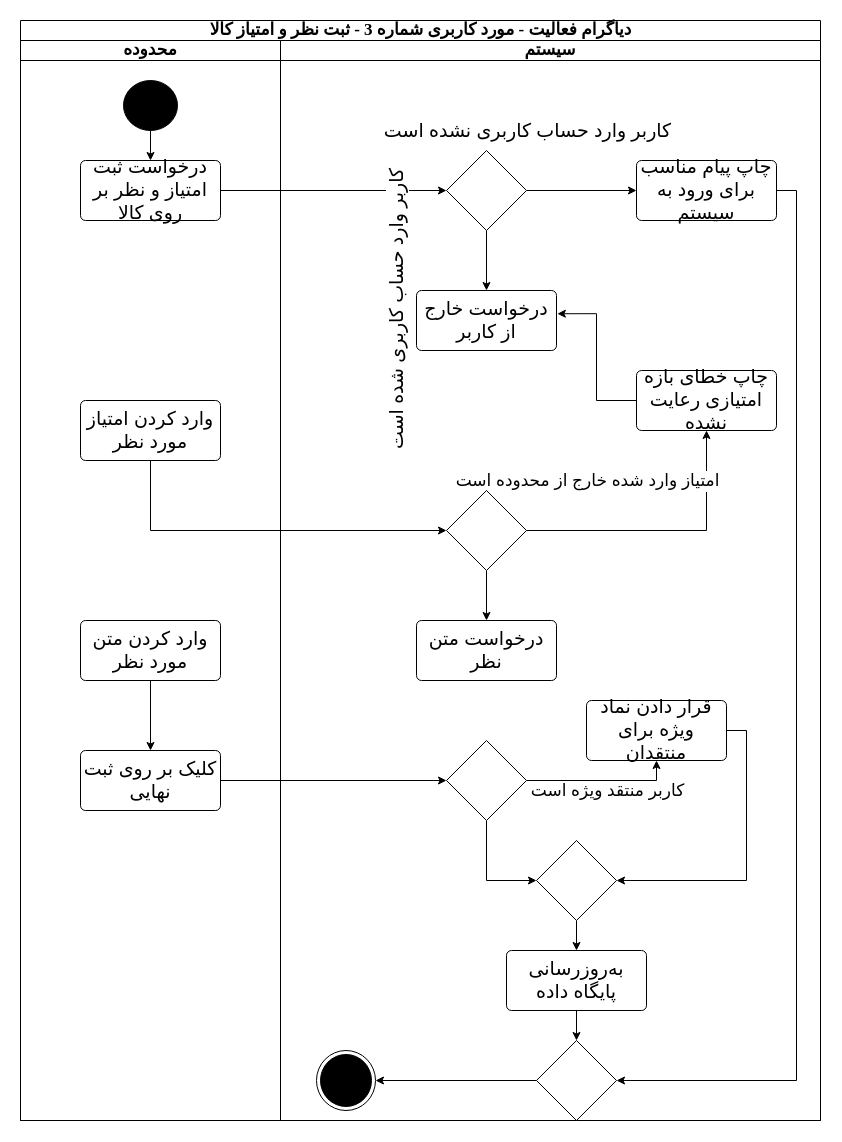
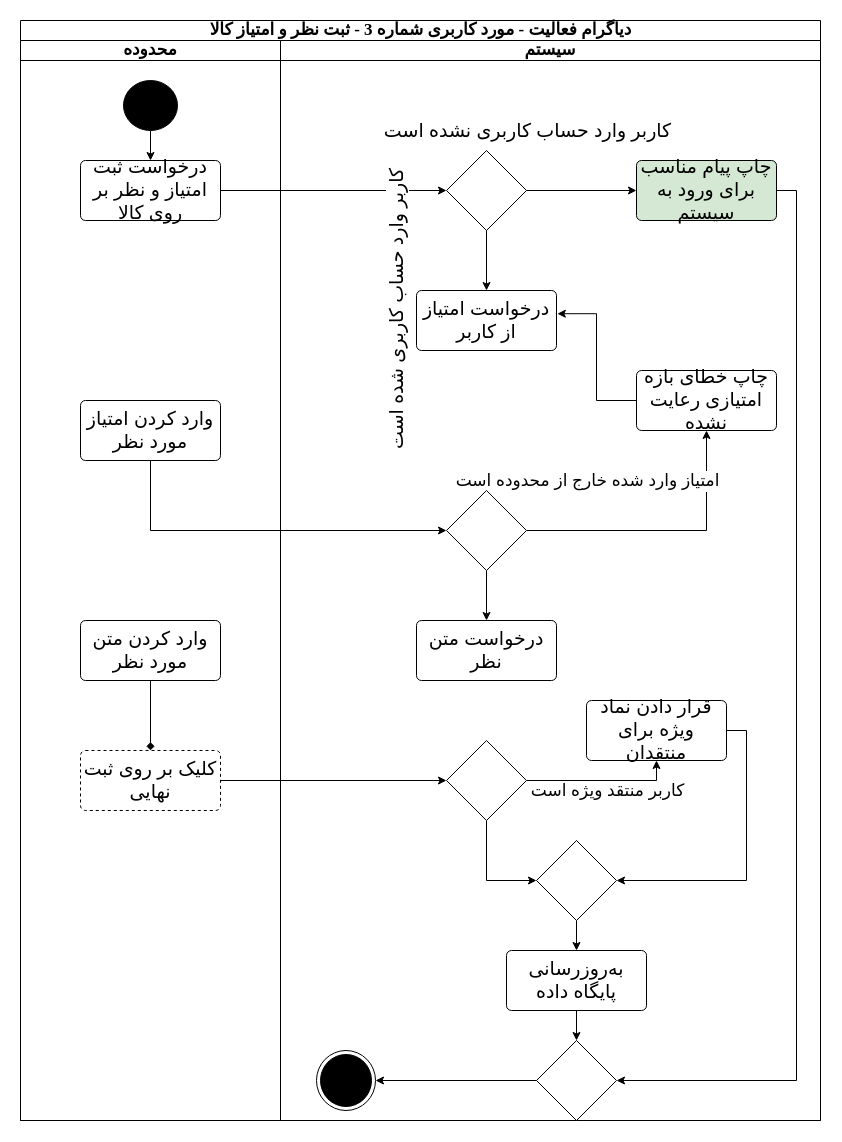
(707, 191) -> (707, 191)
(487, 321) -> (487, 321)
(151, 742) -> (151, 742)
(151, 781) -> (151, 781)
